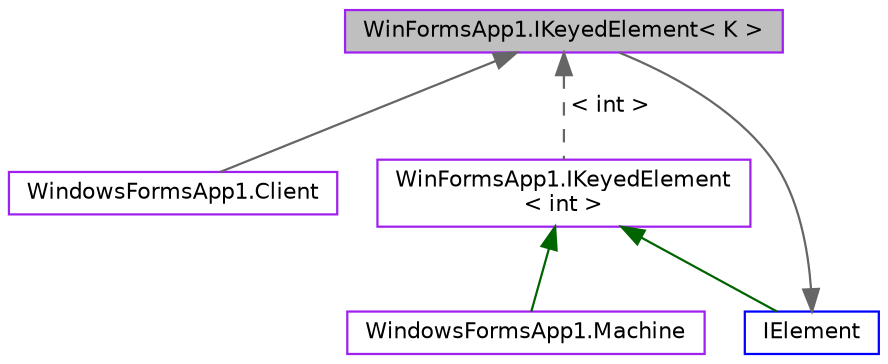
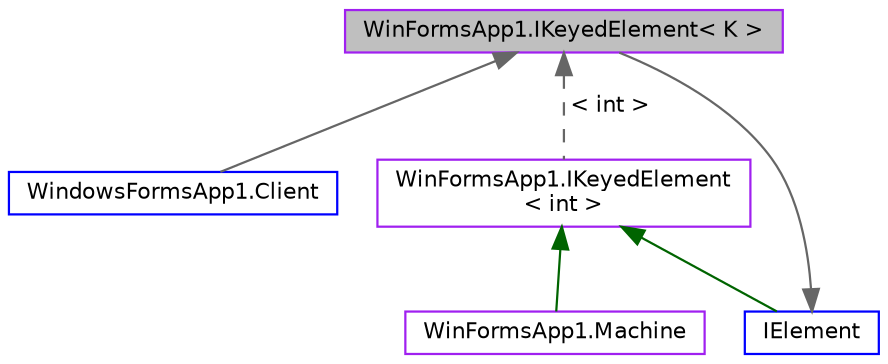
(173, 193) -> (173, 193)
(526, 333) -> (555, 333)
